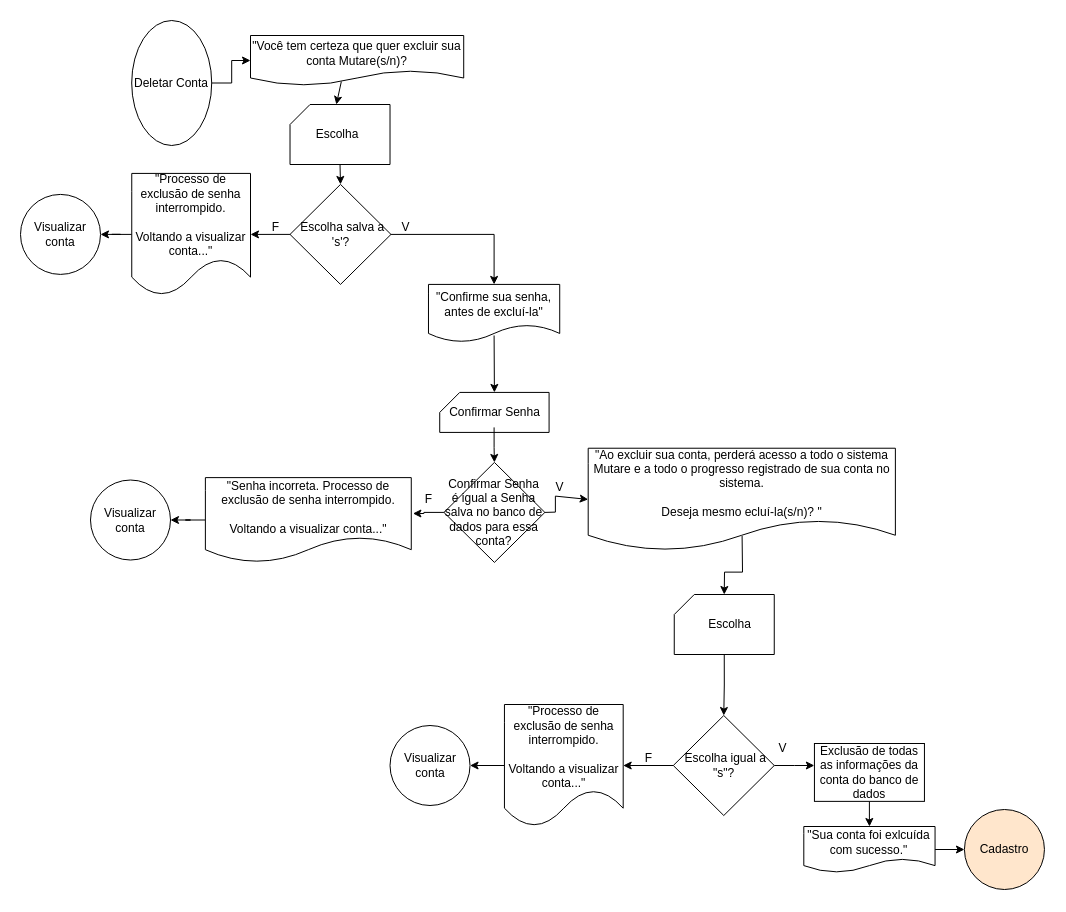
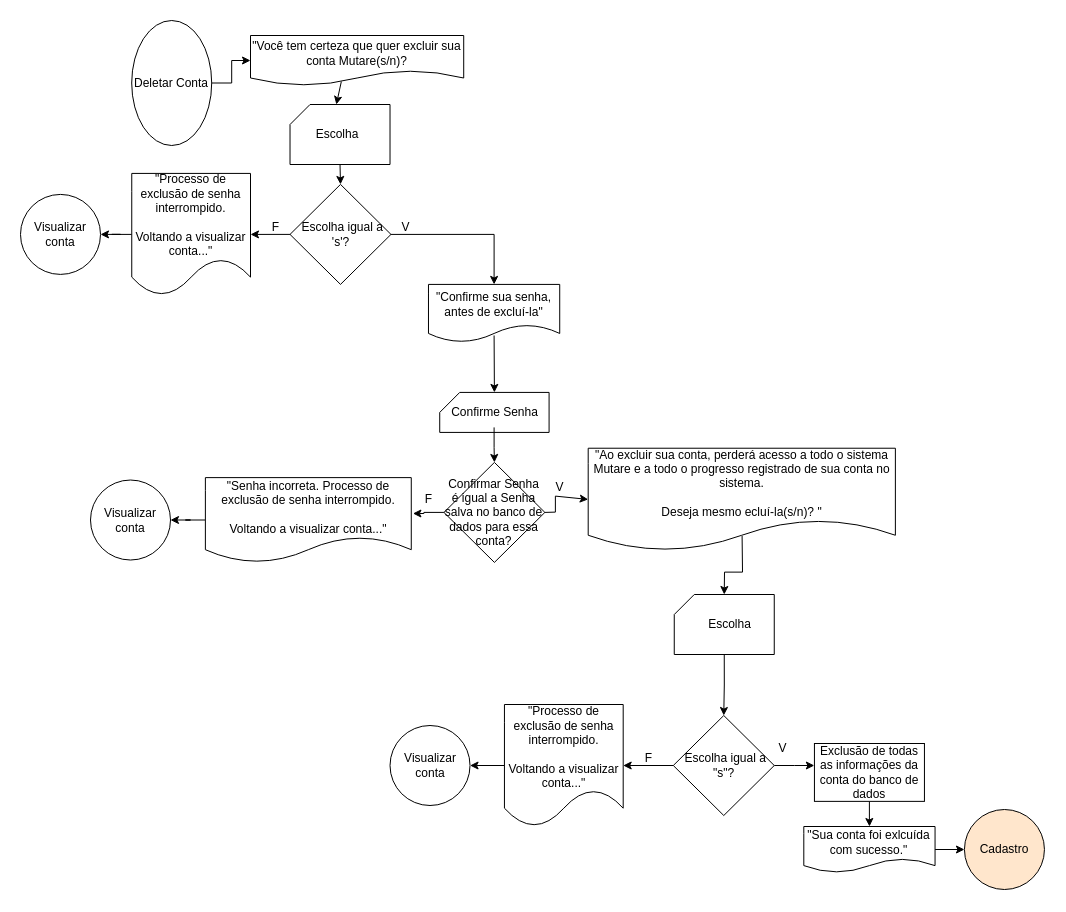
(341, 235) -> (341, 235)
(495, 413) -> (495, 413)
